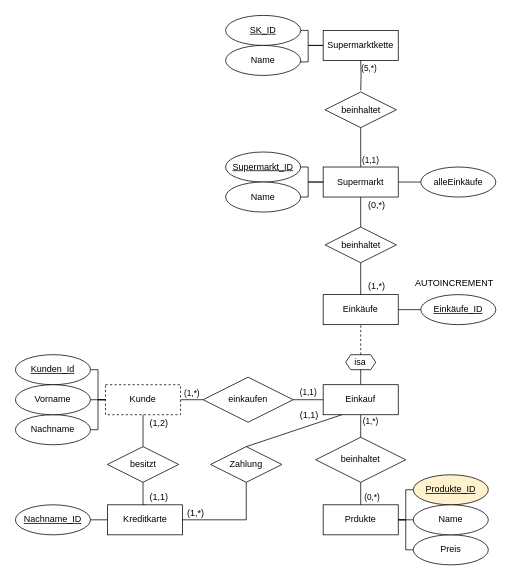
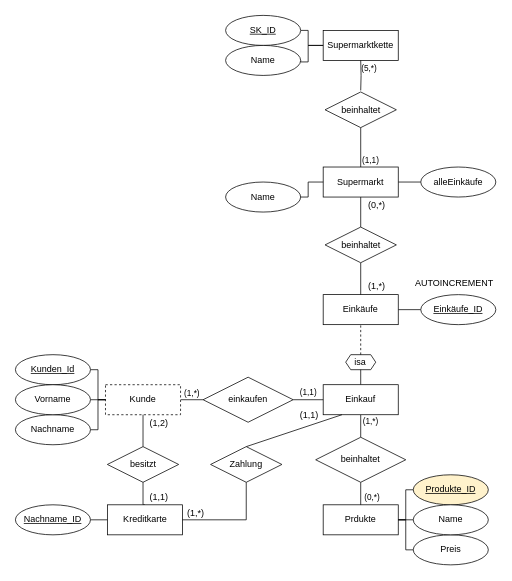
(263, 167) -> none
(308, 169) -> none
